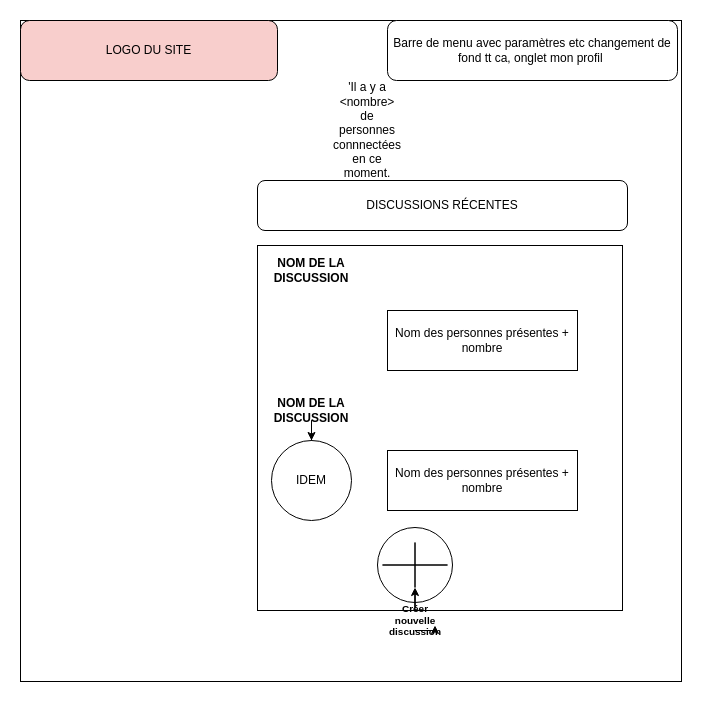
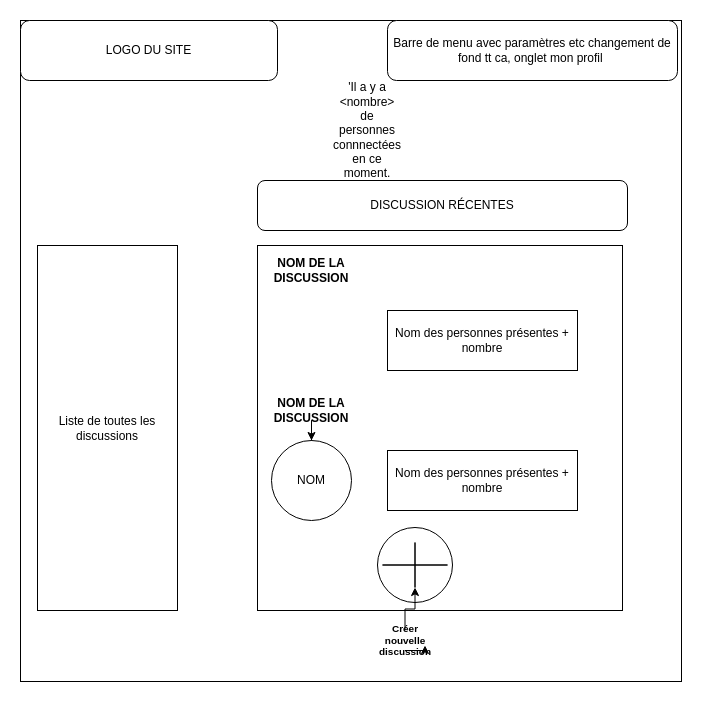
(149, 51) -> (149, 51)
(443, 206) -> (443, 206)
none -> (108, 428)
(312, 481) -> (312, 481)
(415, 621) -> (405, 641)
